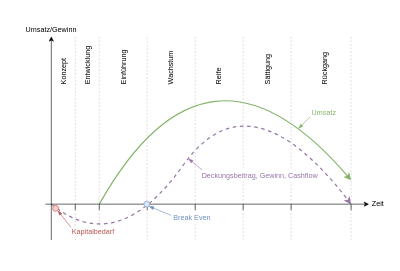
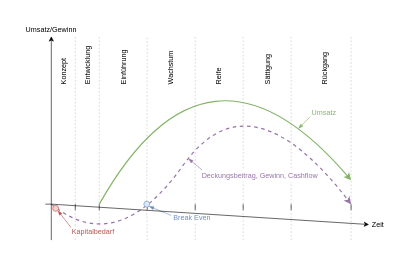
(378, 204) -> (378, 225)
